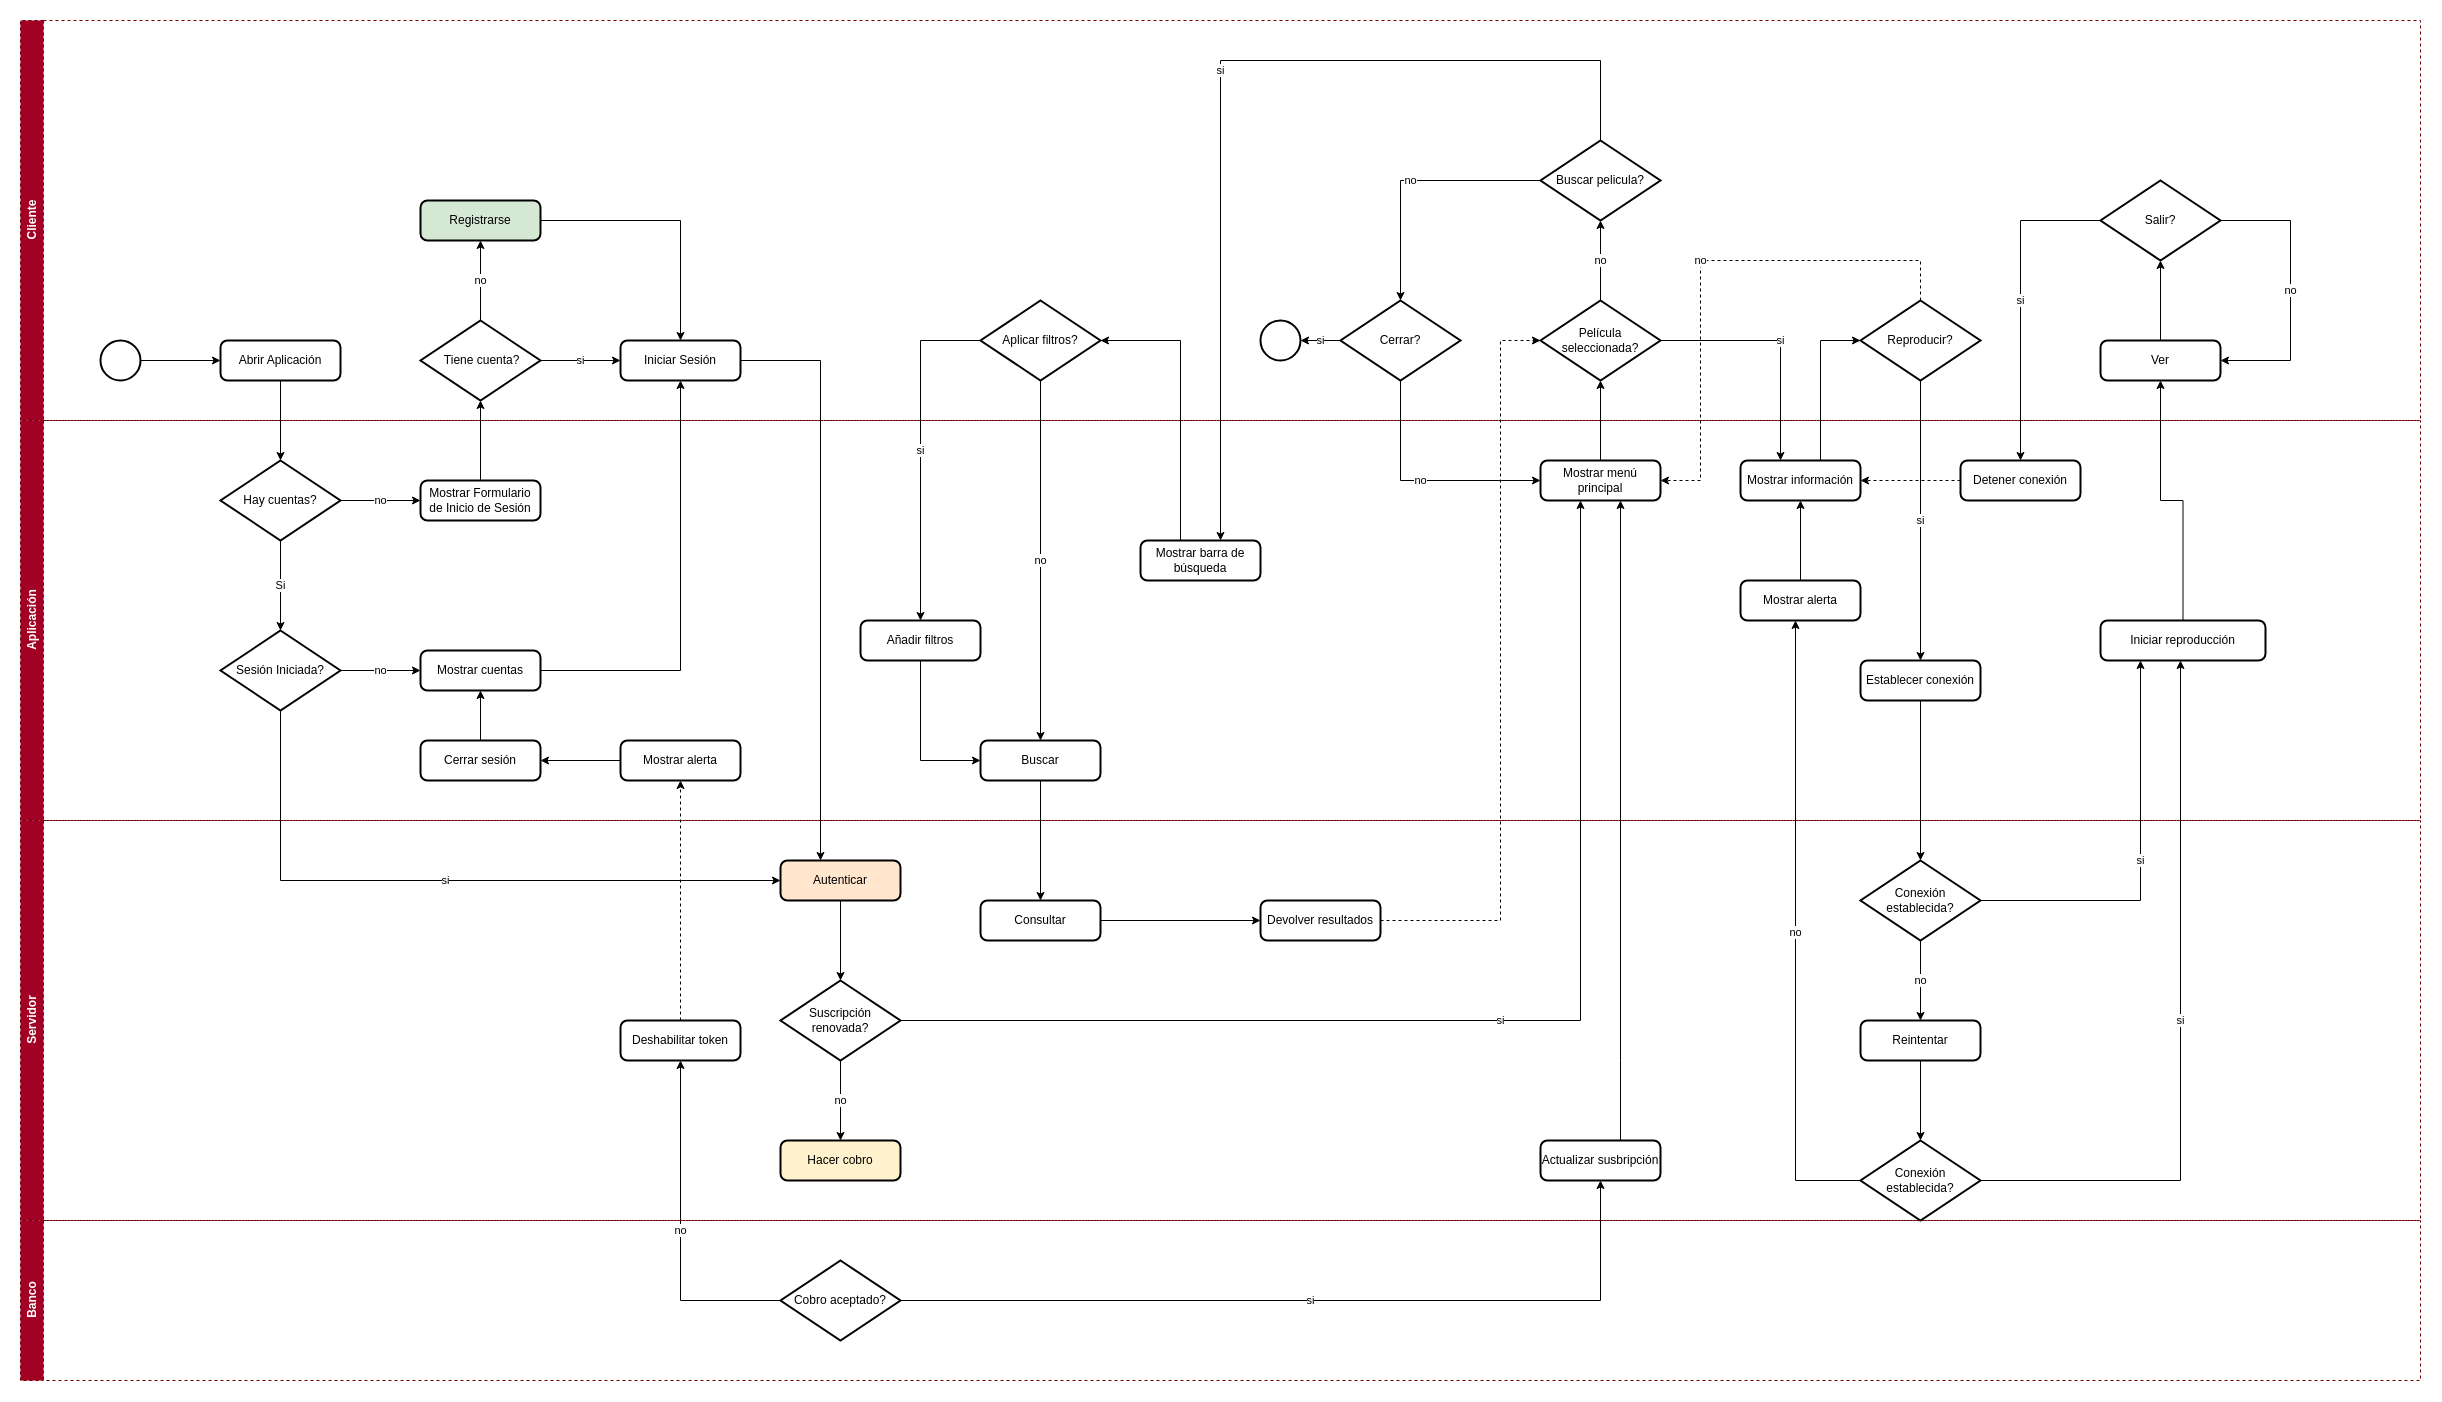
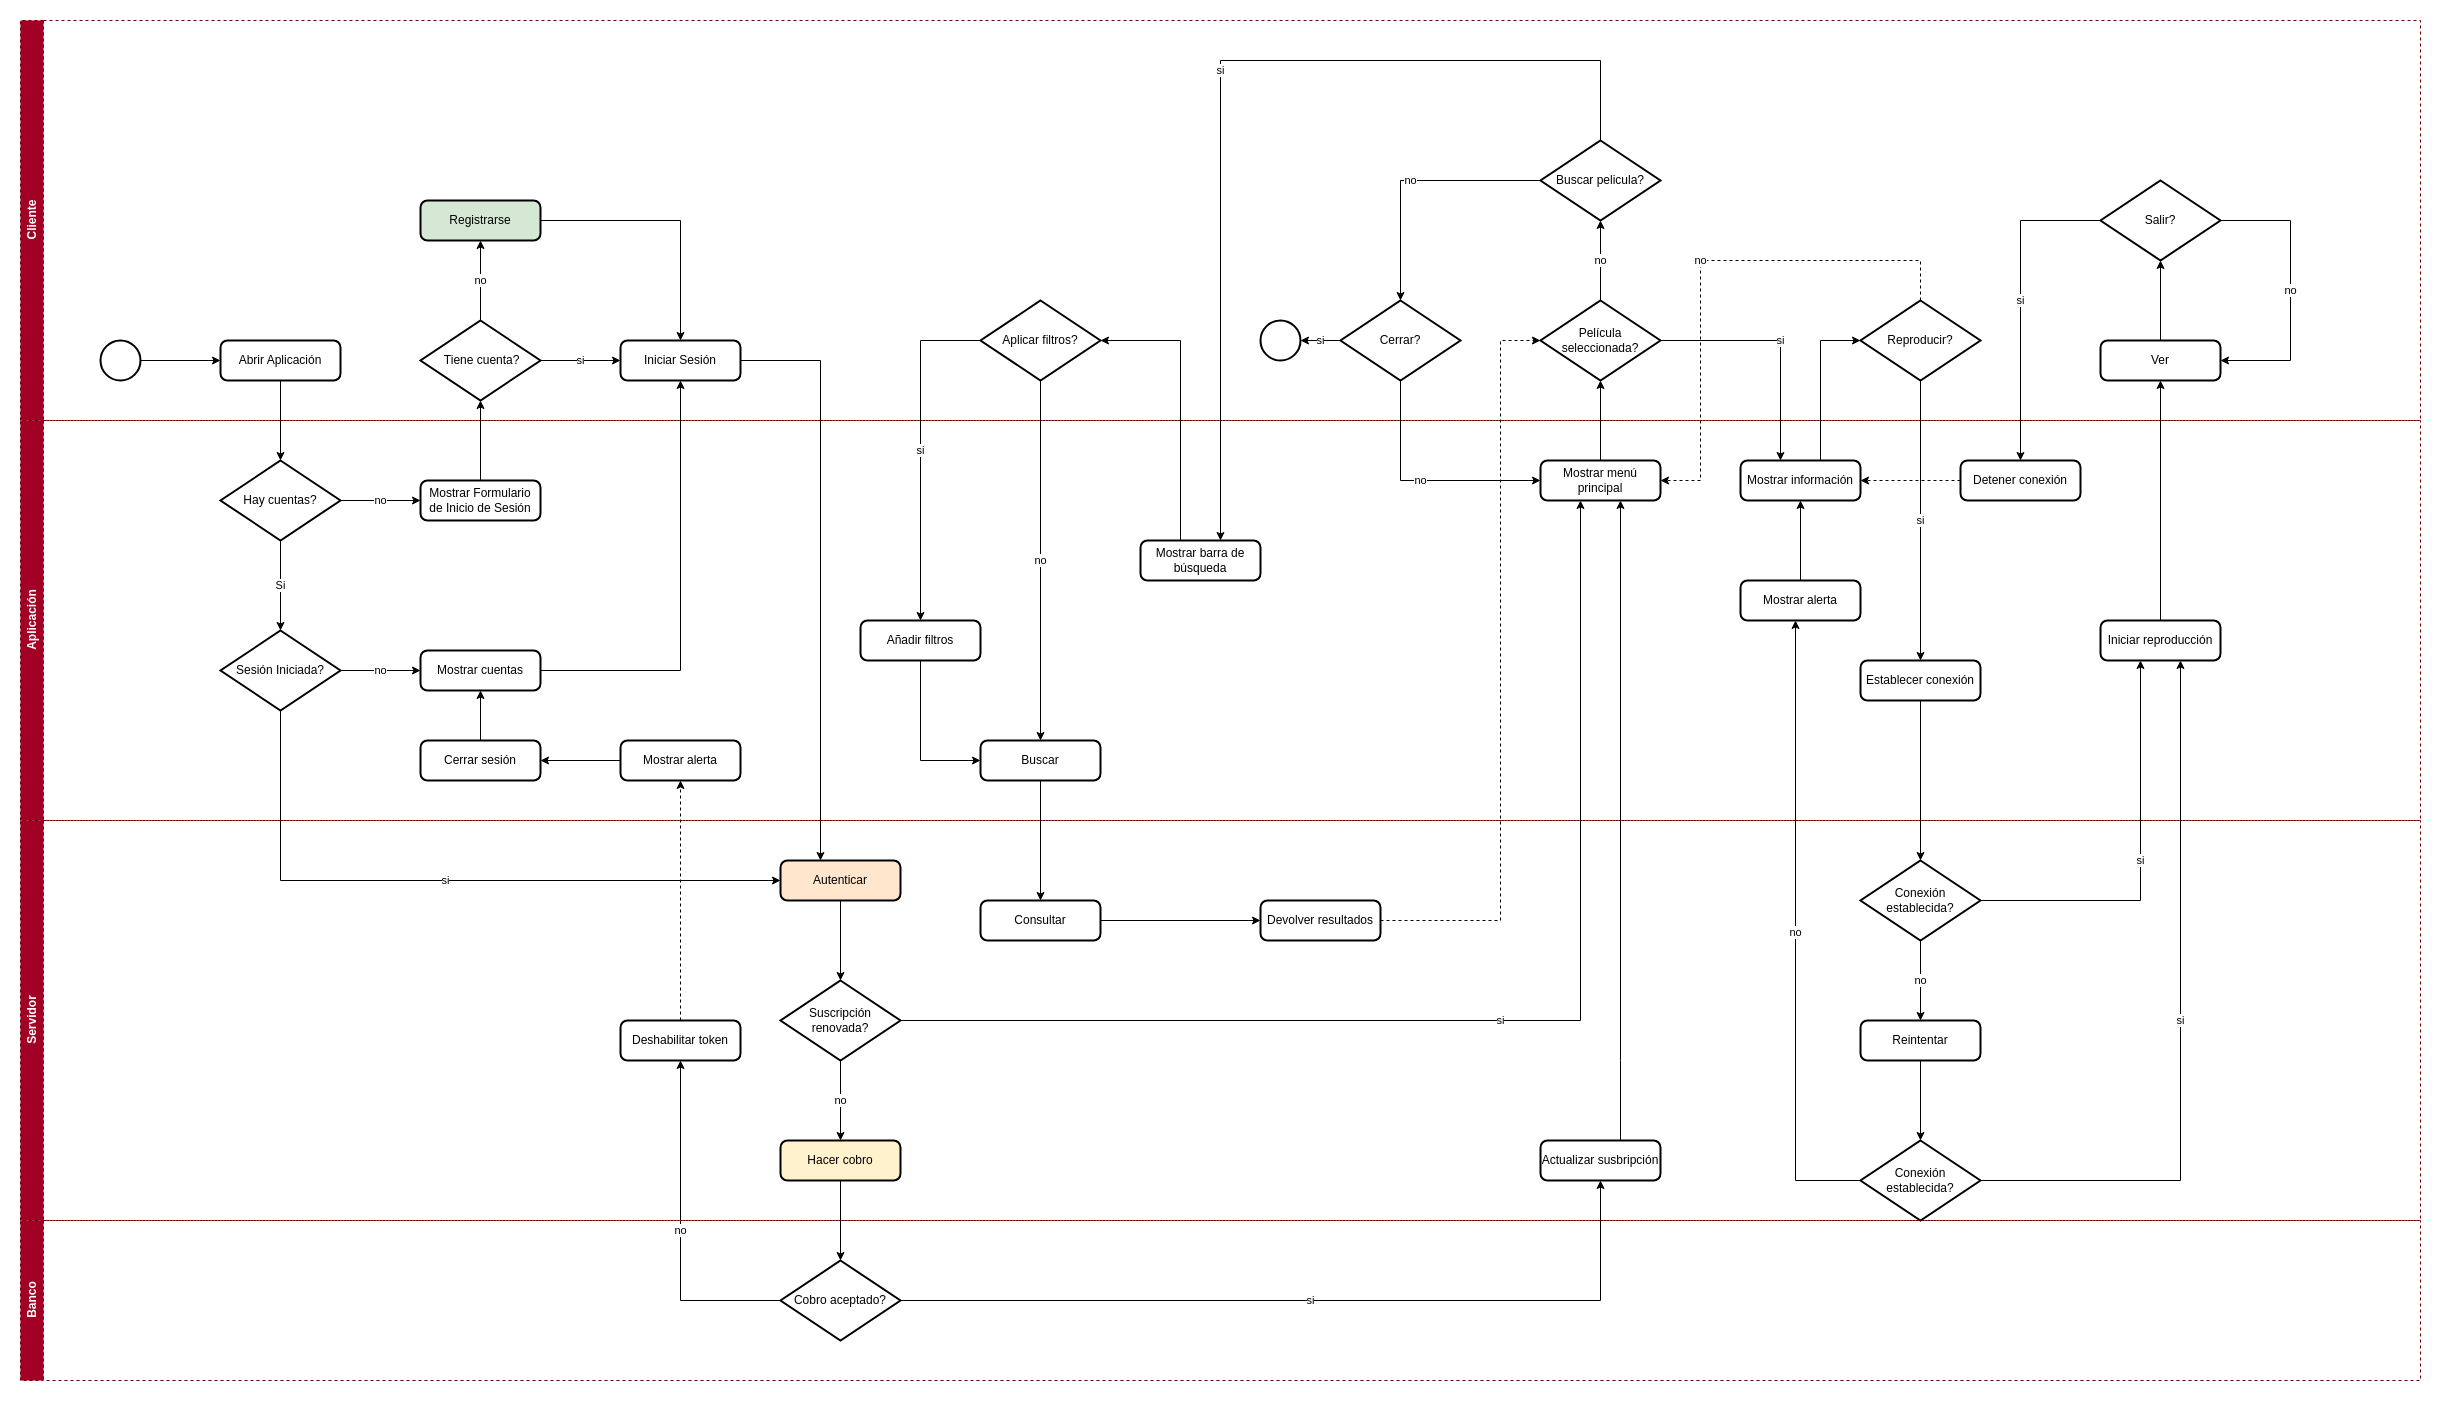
(2183, 641) -> (2161, 641)
none -> (841, 1217)
